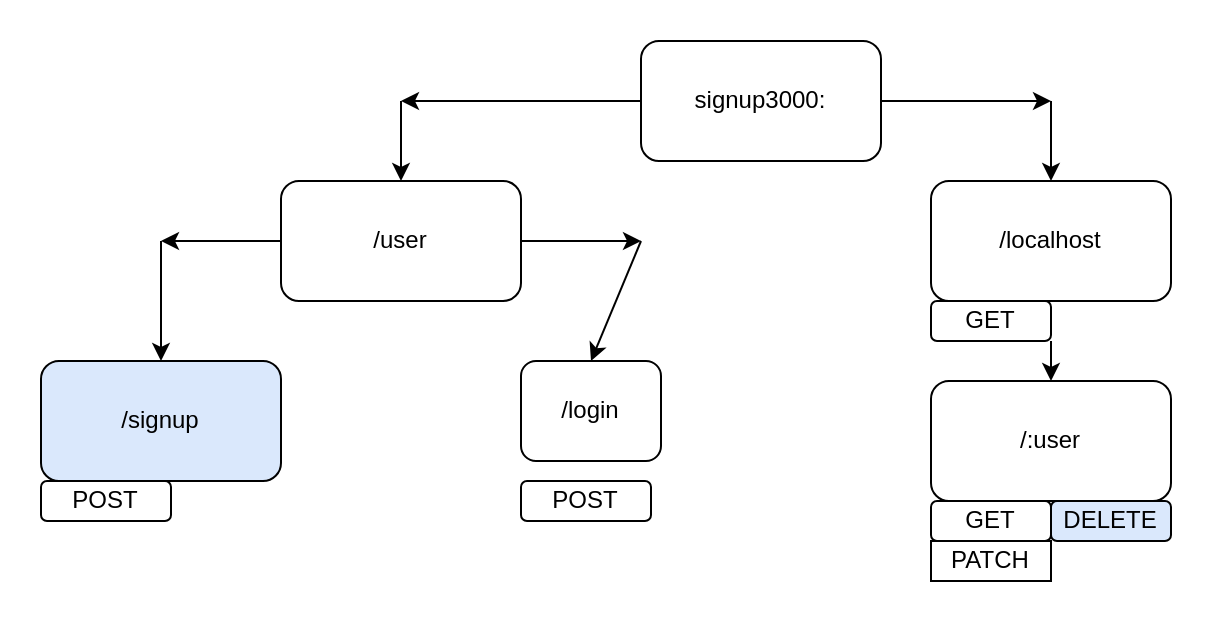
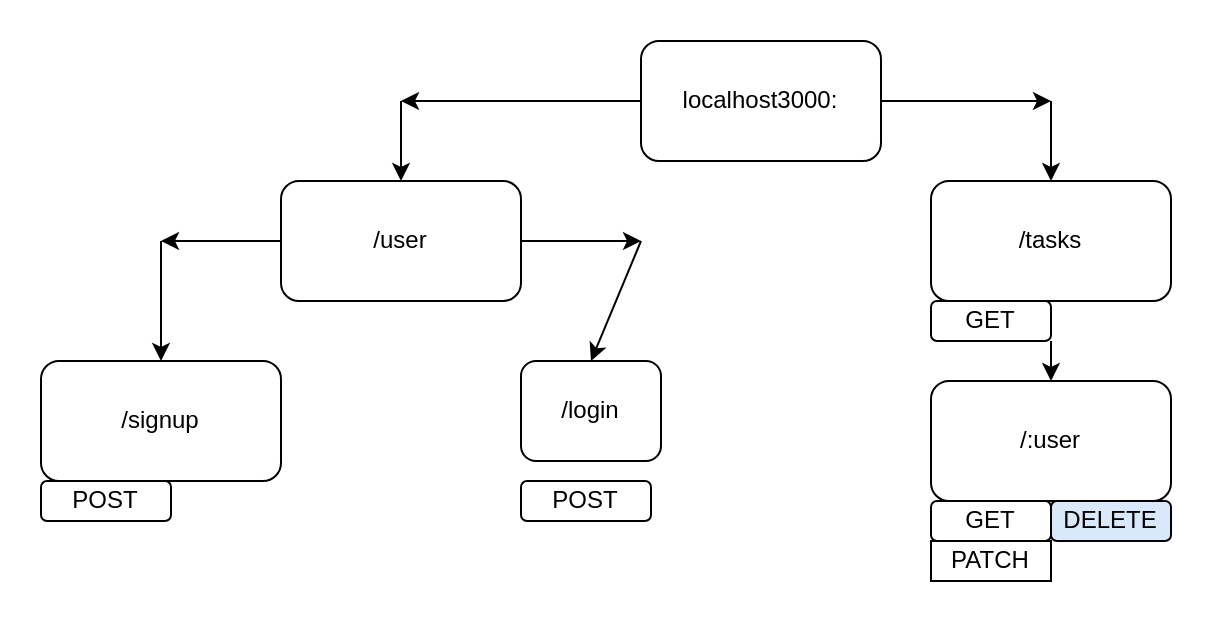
(761, 101) -> (761, 101)
(1051, 241) -> (1051, 241)
(161, 421) -> (161, 421)
